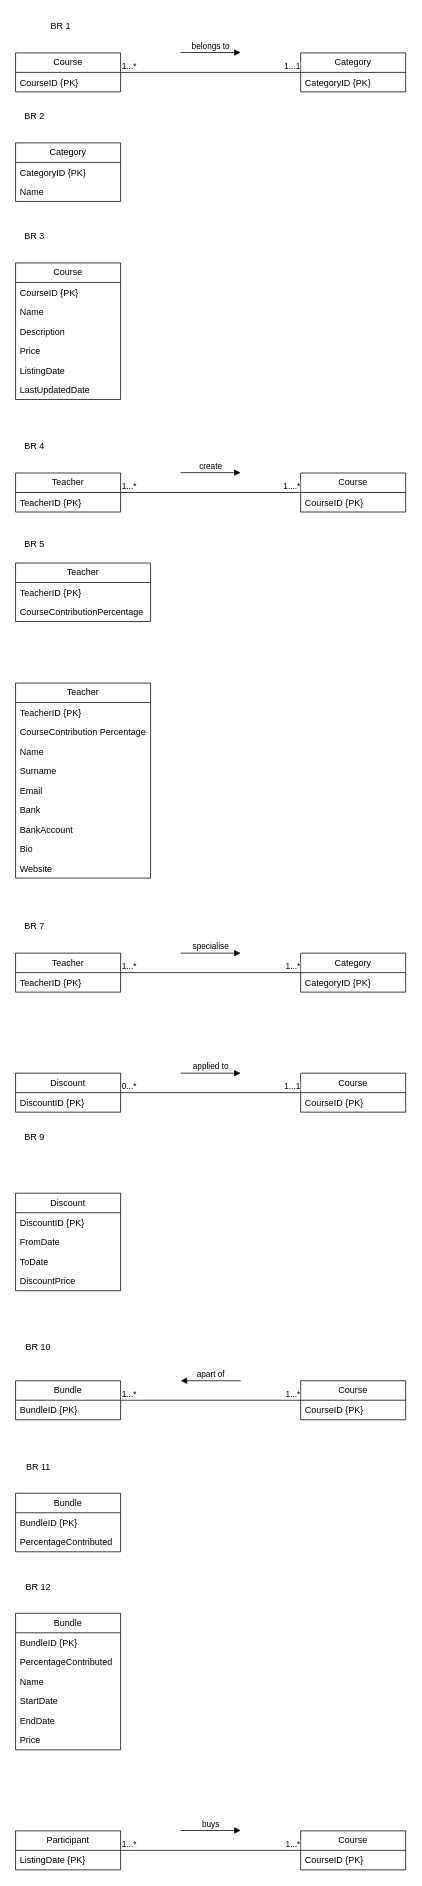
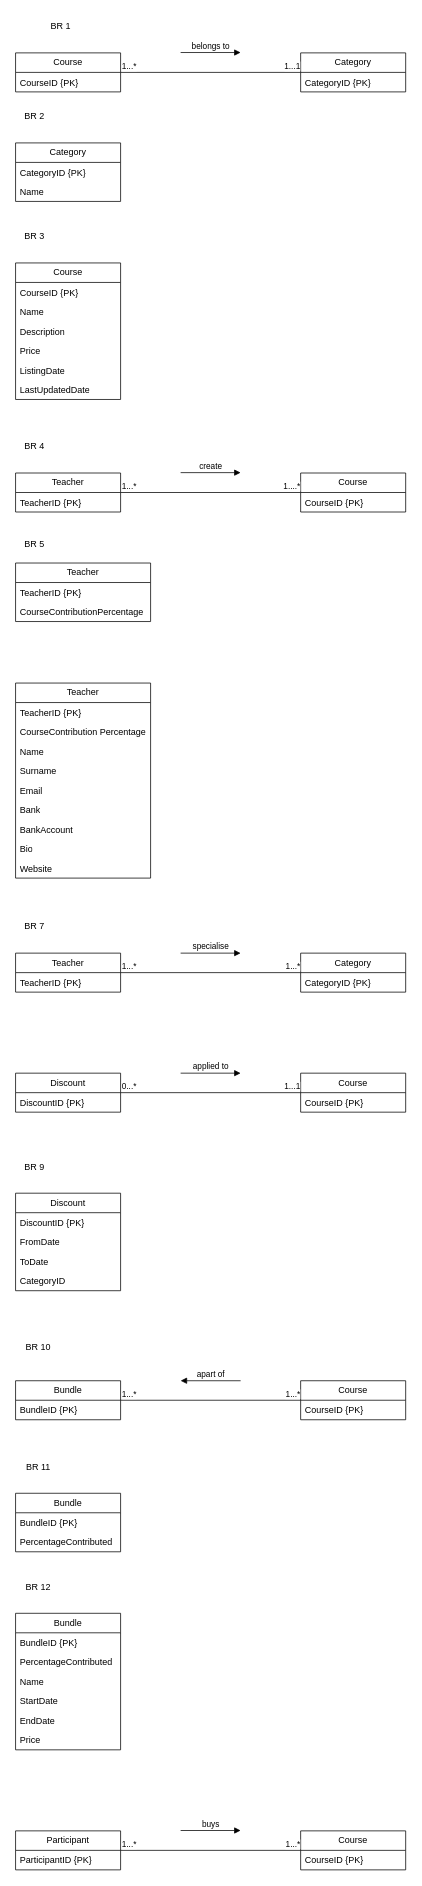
(34, 1137) -> (34, 1167)
(50, 1282) -> (45, 1282)
(57, 1861) -> (62, 1861)
